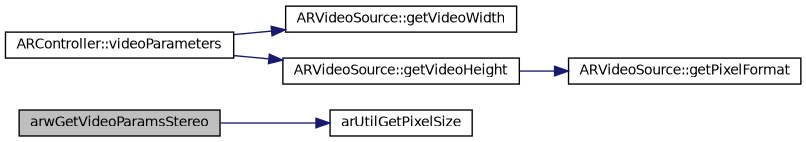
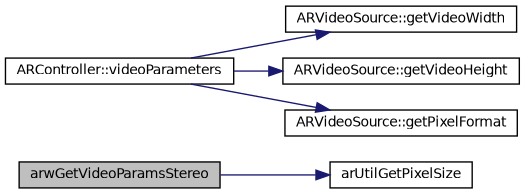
(537, 71) -> (253, 96)
